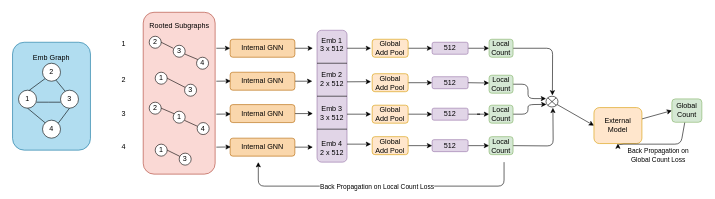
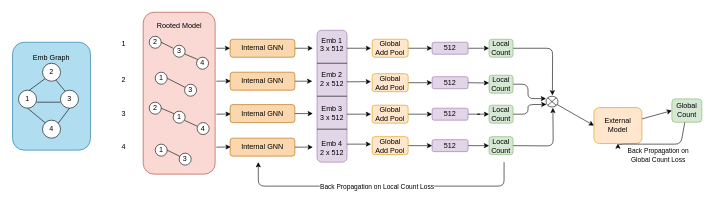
(179, 26) -> (179, 26)
